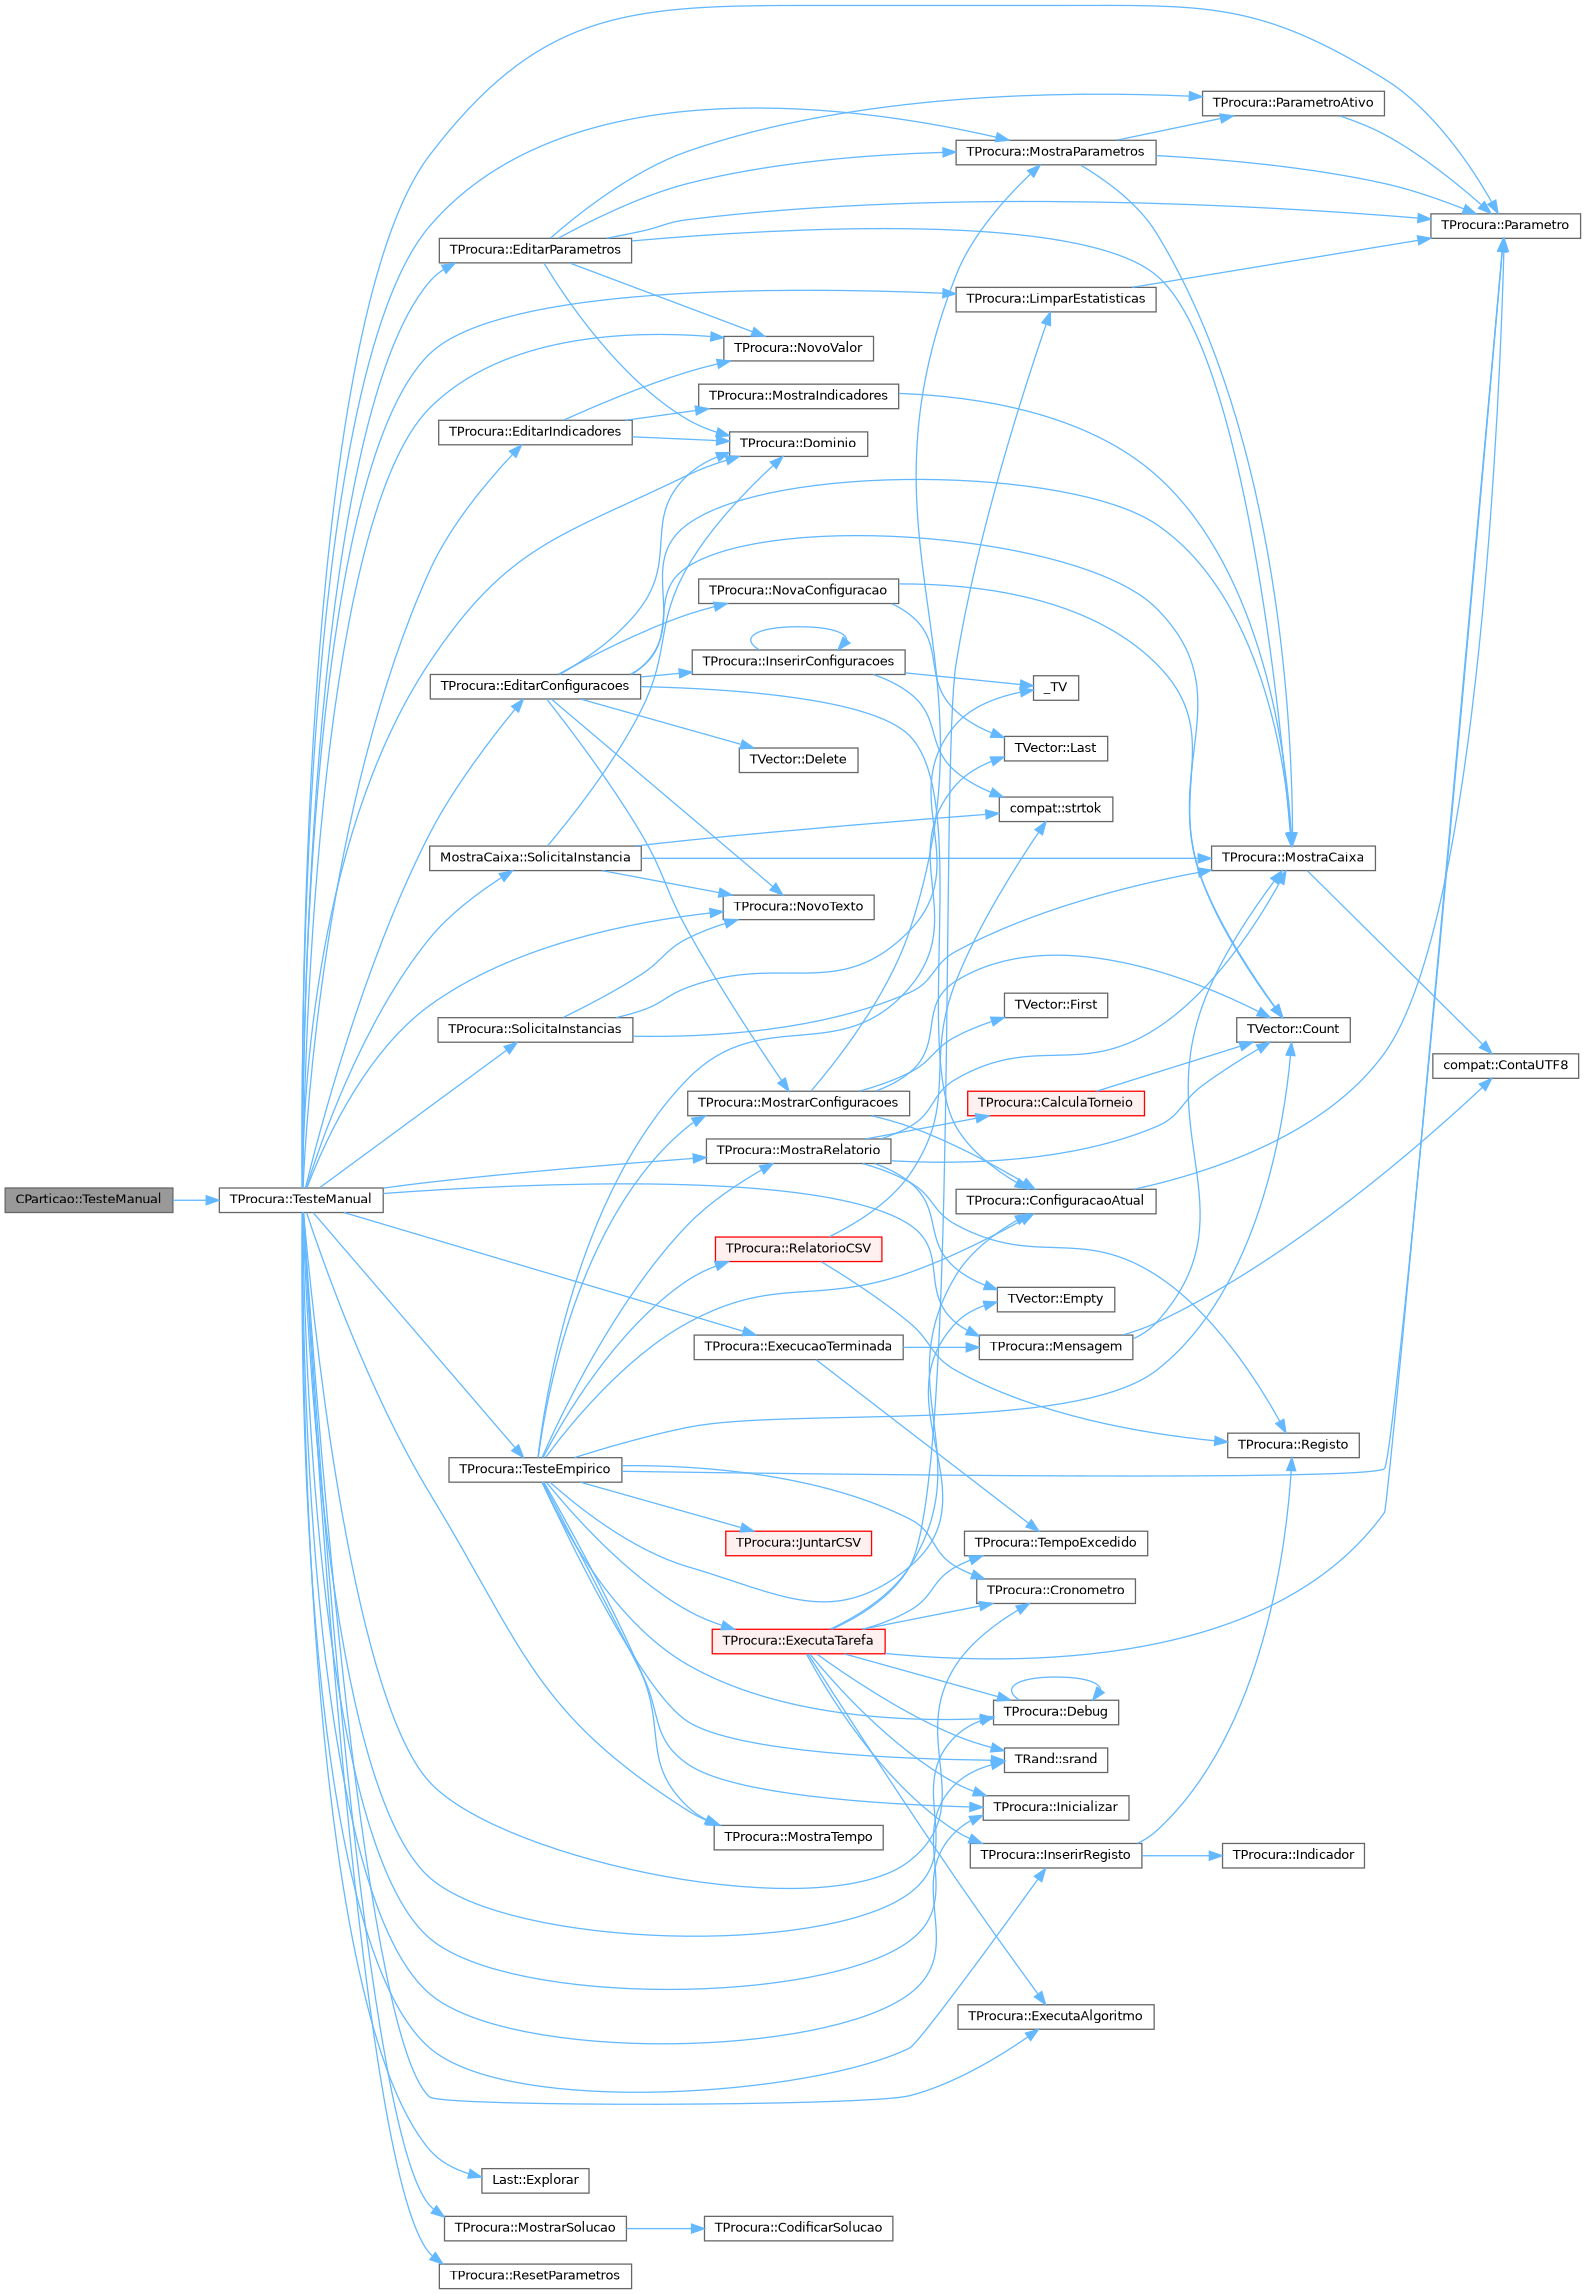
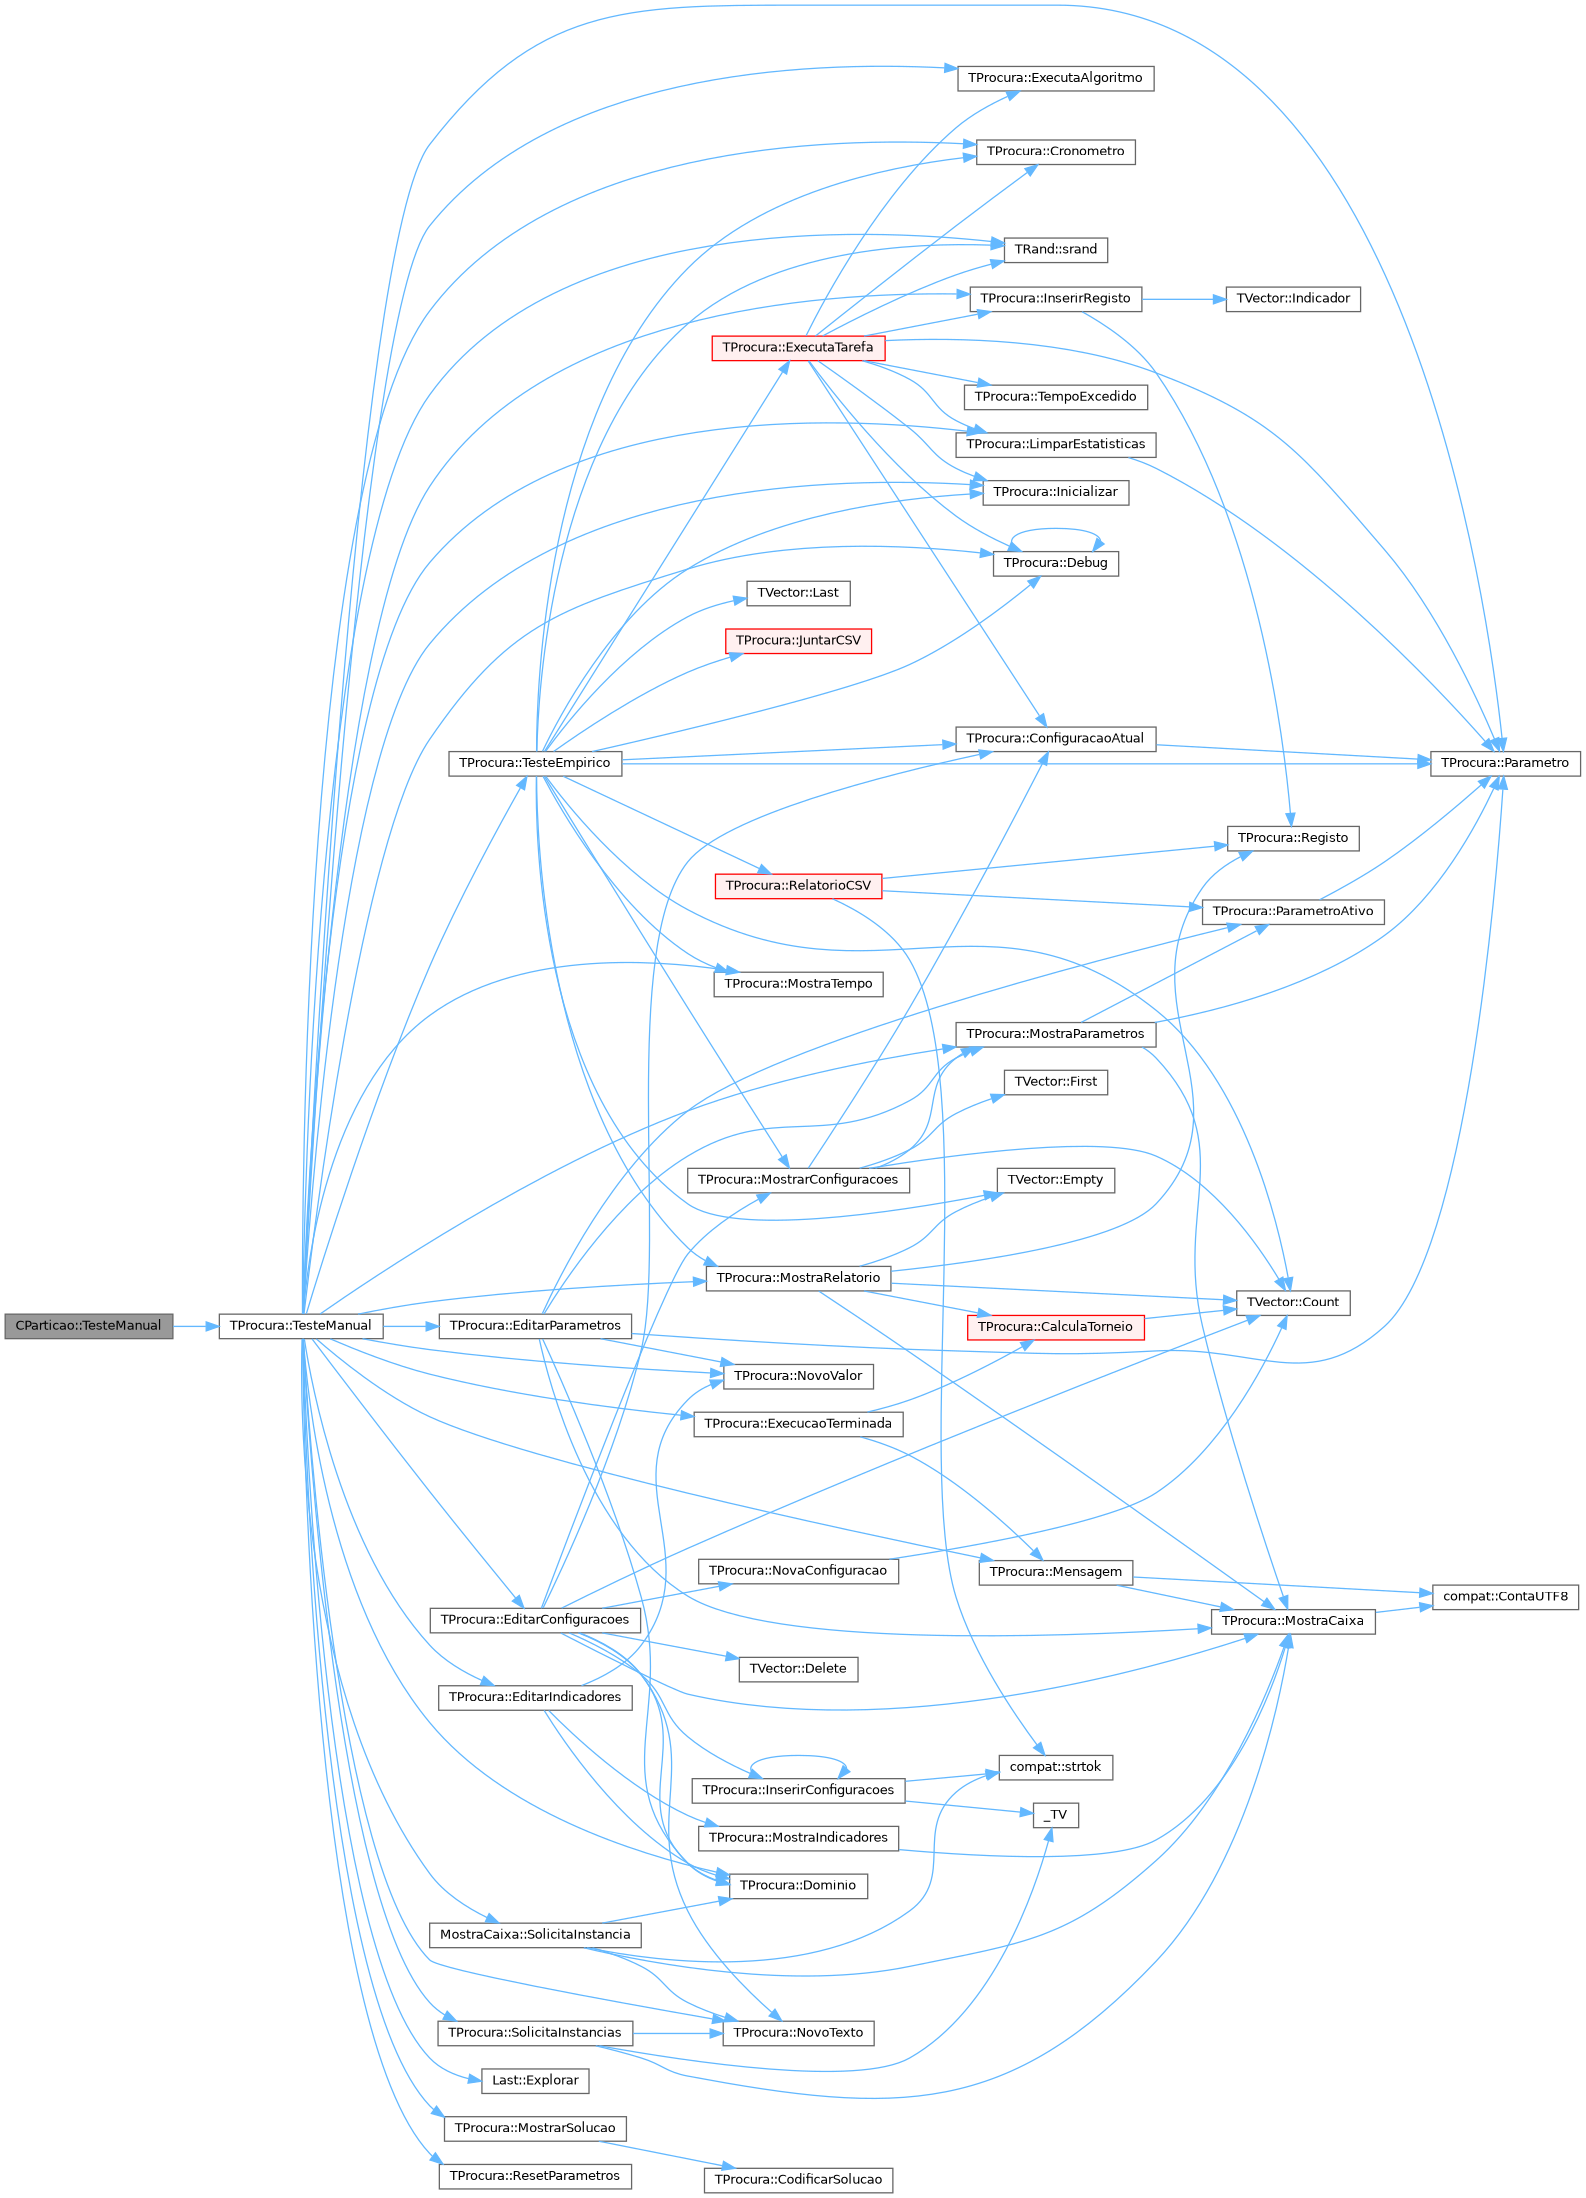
(936, 672) -> none
none -> (1036, 899)
(922, 1441) -> (932, 1391)
(1294, 1856) -> (1294, 299)
